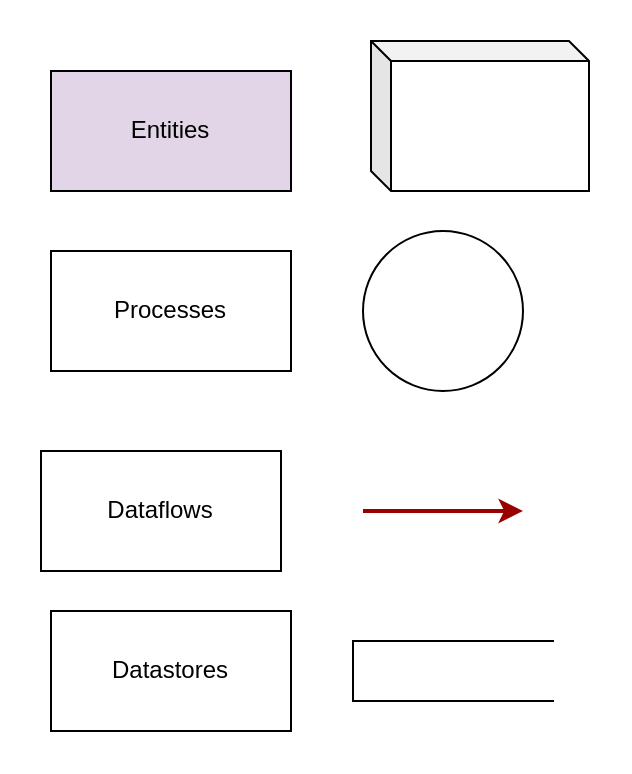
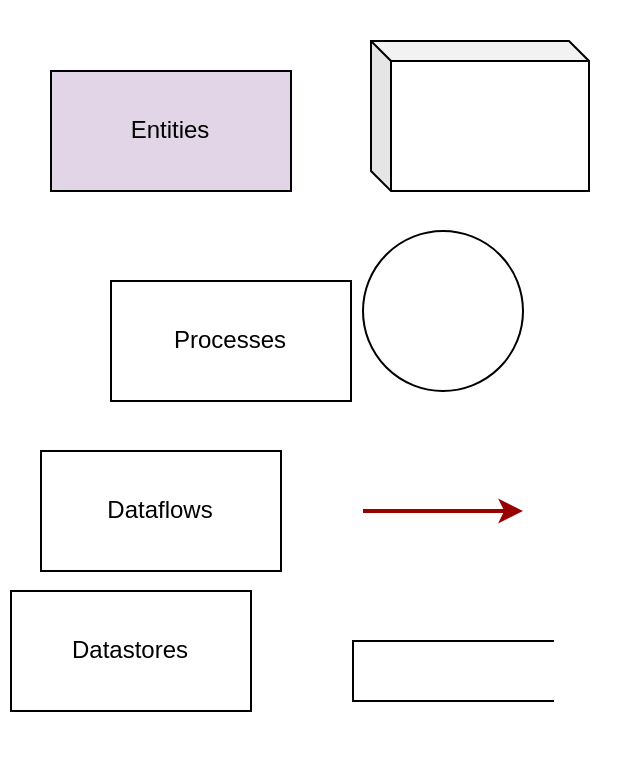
(171, 311) -> (231, 341)
(171, 671) -> (131, 651)
